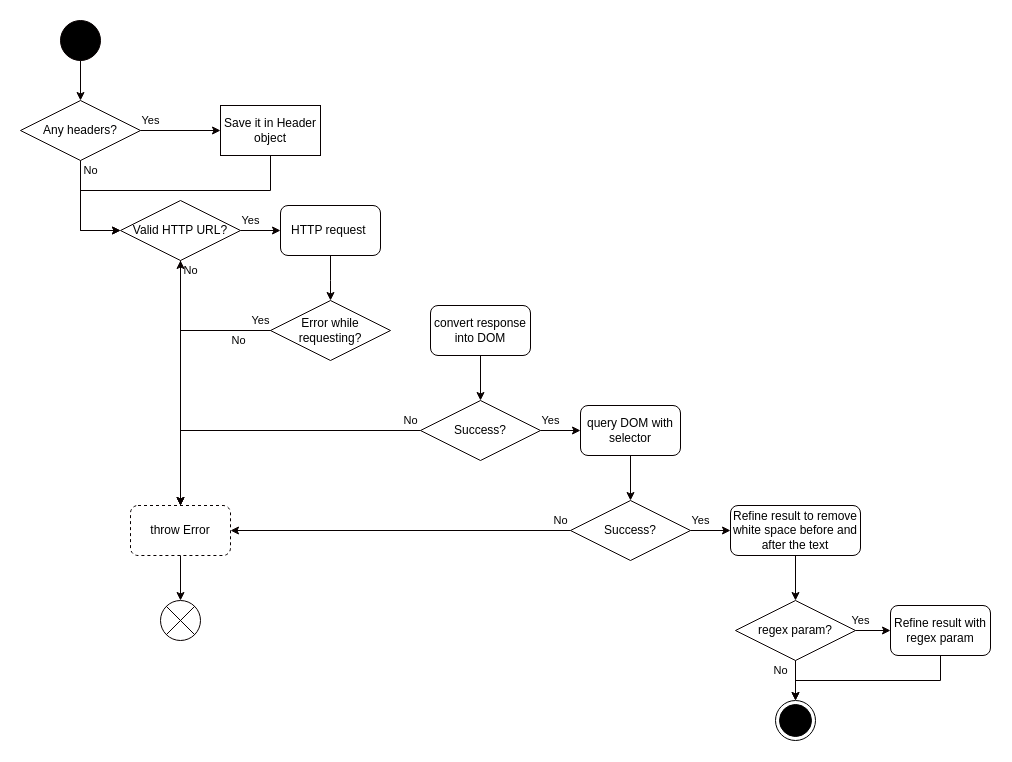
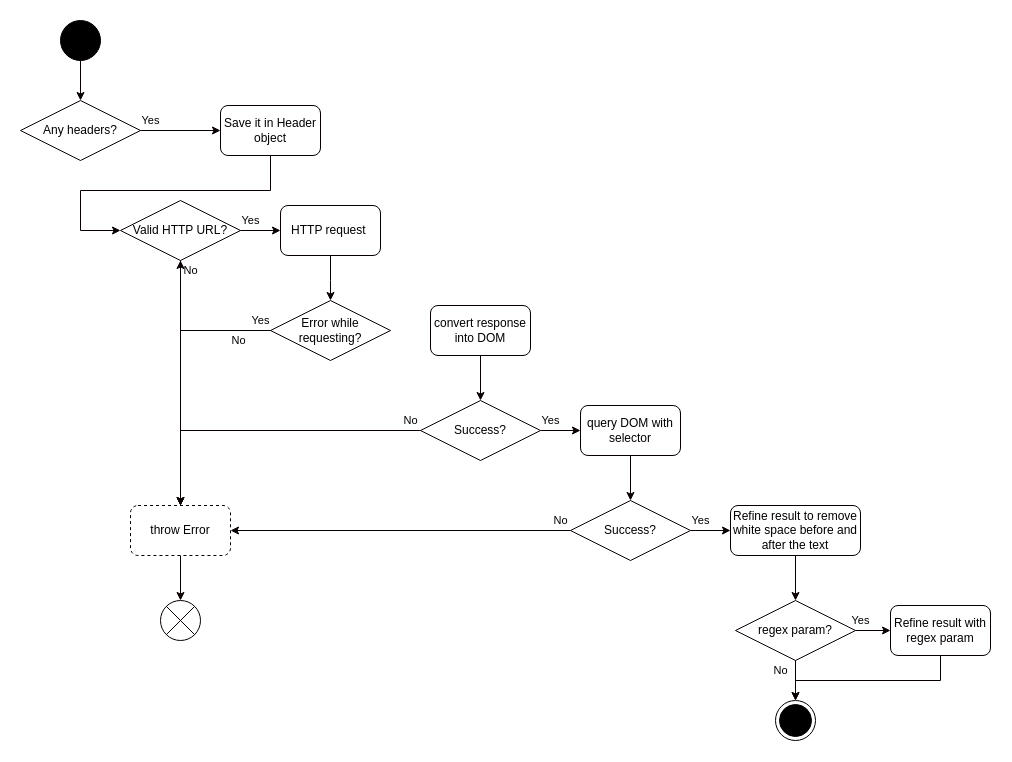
(271, 131) -> (271, 131)
(81, 175) -> none
